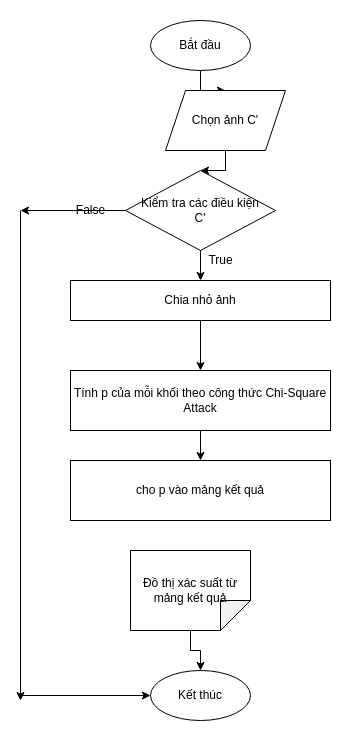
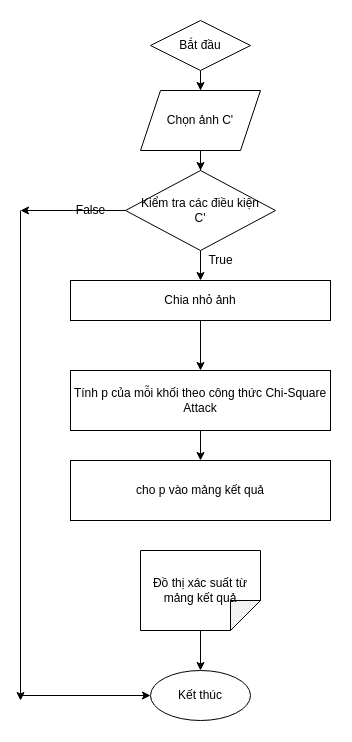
(201, 46) -> (201, 46)
(226, 121) -> (201, 121)
(191, 591) -> (201, 591)
